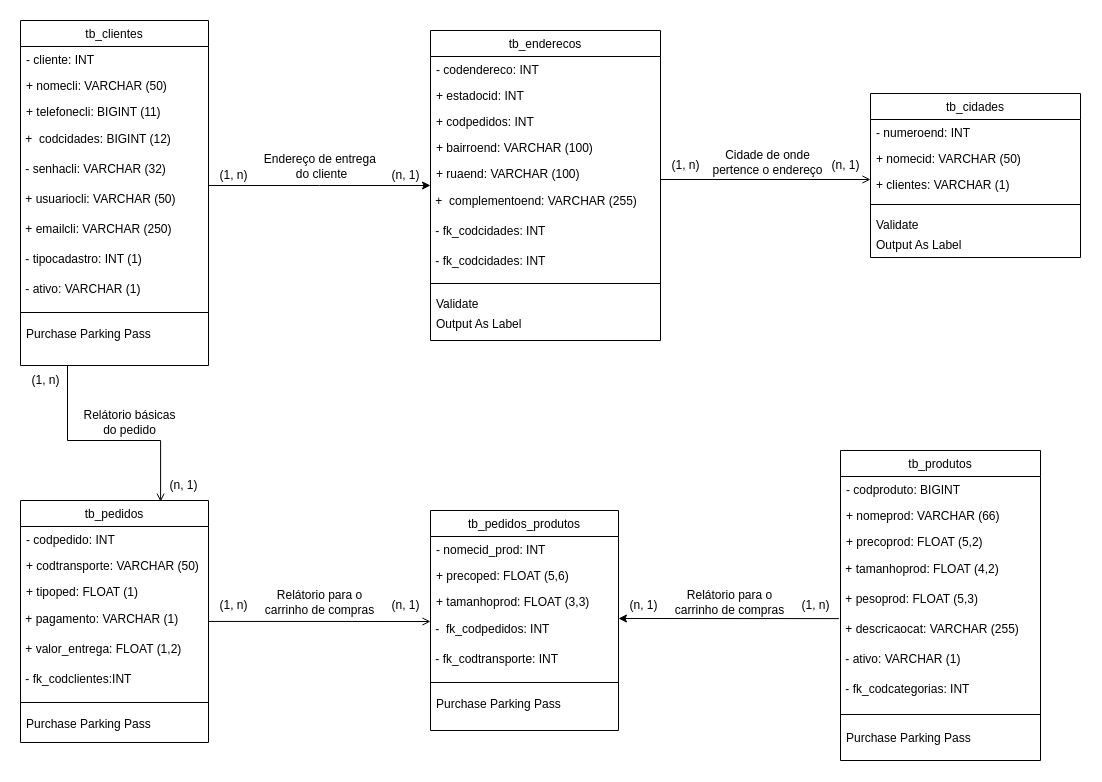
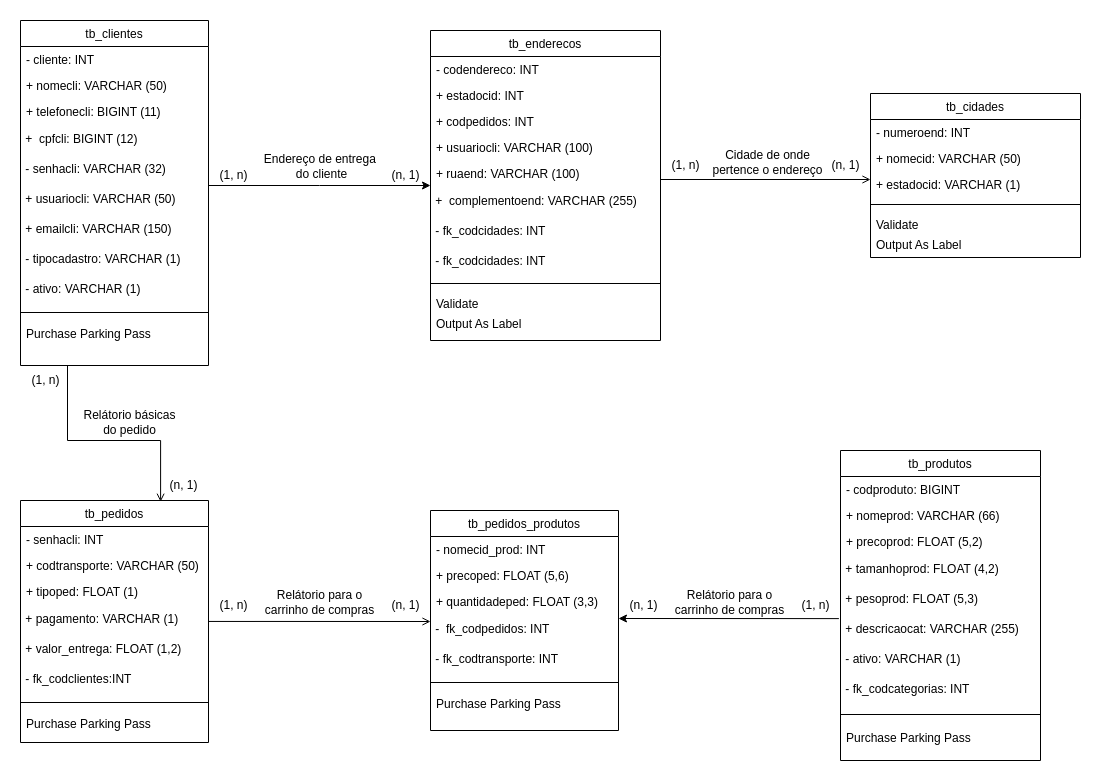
(102, 140) -> (87, 140)
(516, 148) -> (516, 148)
(944, 185) -> (949, 185)
(94, 230) -> (94, 230)
(92, 260) -> (105, 260)
(74, 540) -> (69, 540)
(516, 602) -> (521, 602)
